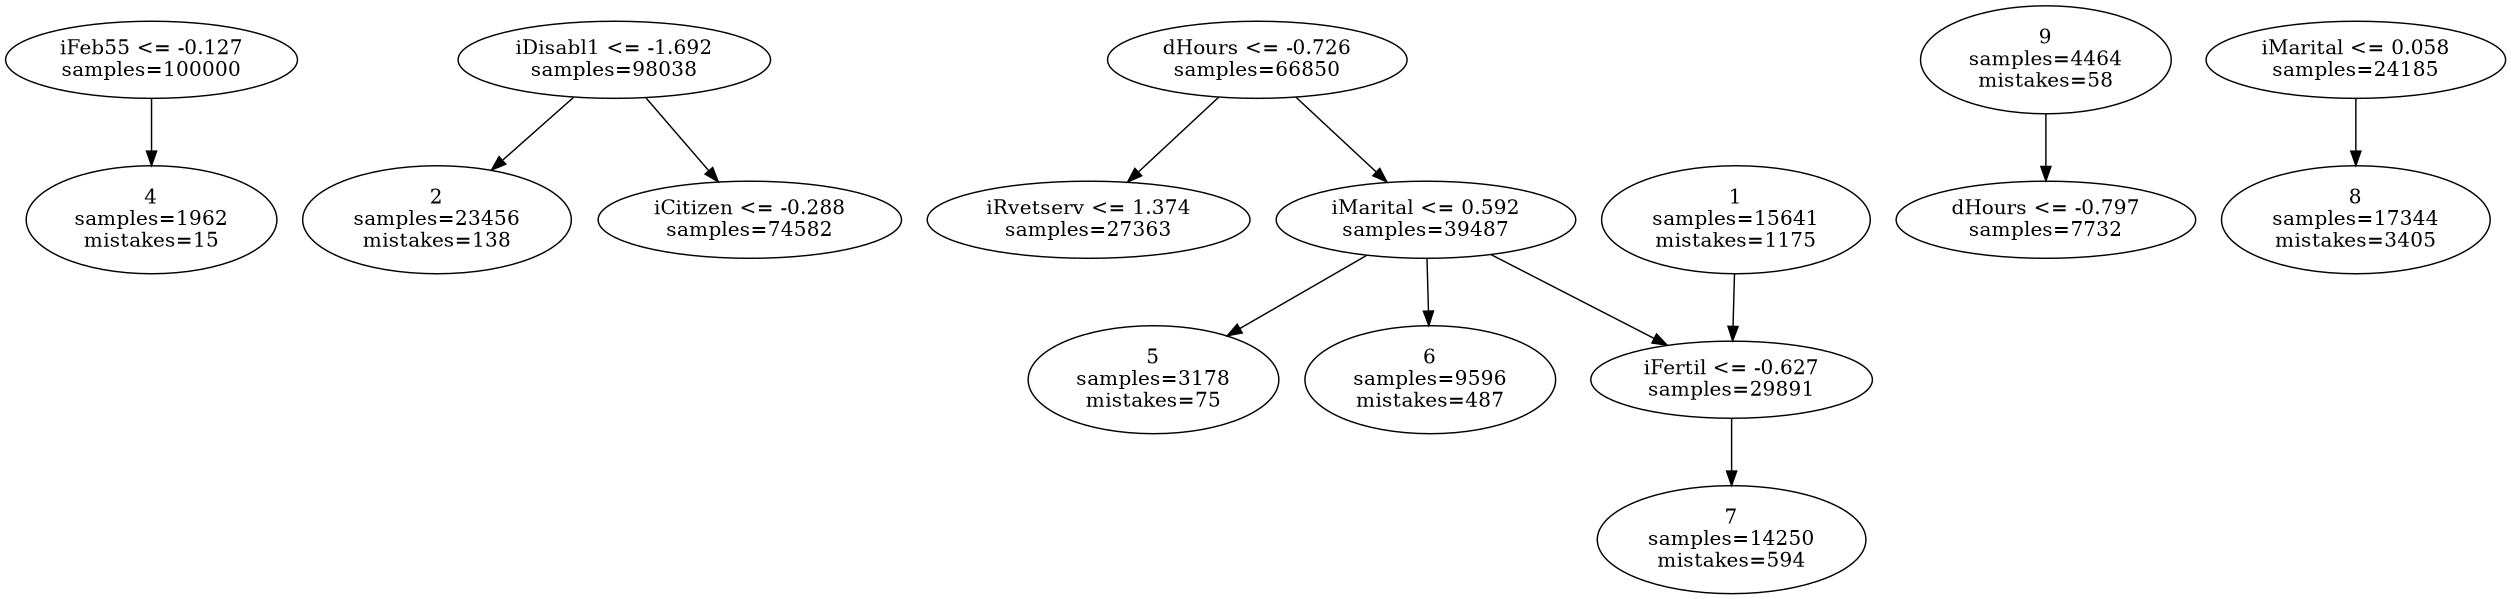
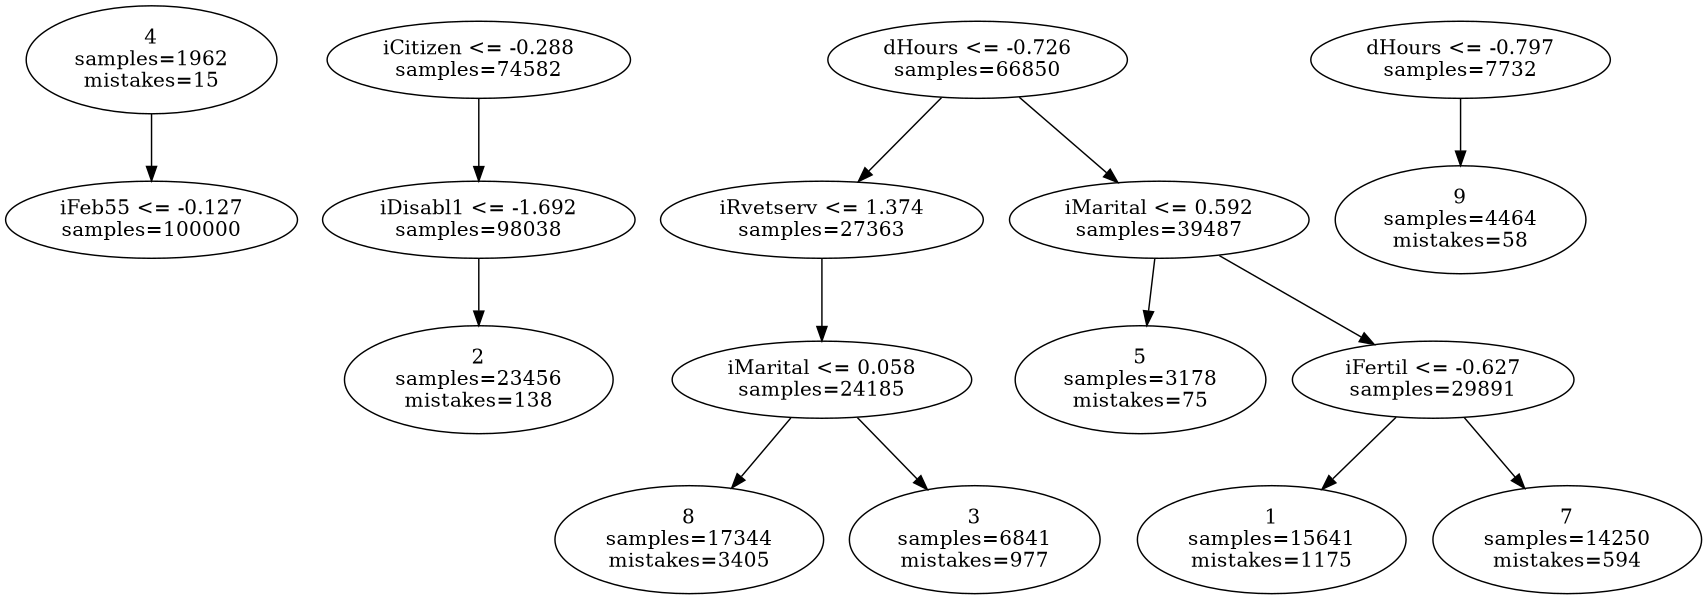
(152, 125) -> (152, 140)
(677, 134) -> (479, 133)
(2046, 140) -> (1461, 125)
none -> (822, 293)
(1734, 300) -> (1365, 448)
(1430, 380) -> none
none -> (975, 540)
